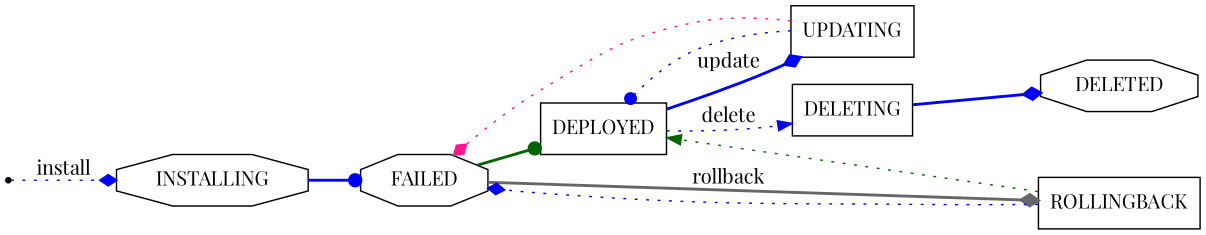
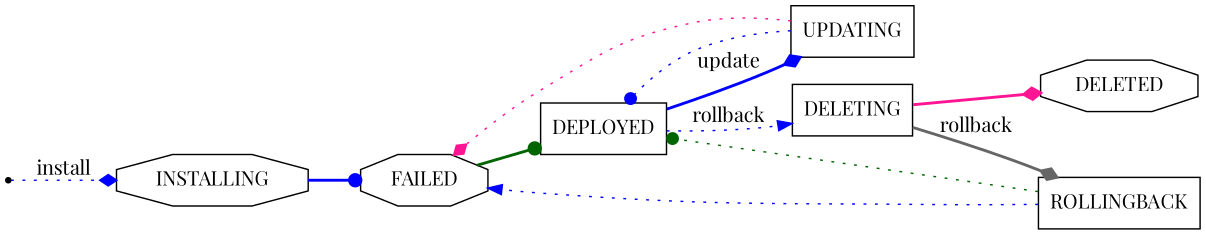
(968, 100) -> (968, 100)
(729, 117) -> (729, 117)
(860, 166) -> (860, 166)
(754, 191) -> (977, 148)
(770, 203) -> (770, 203)
